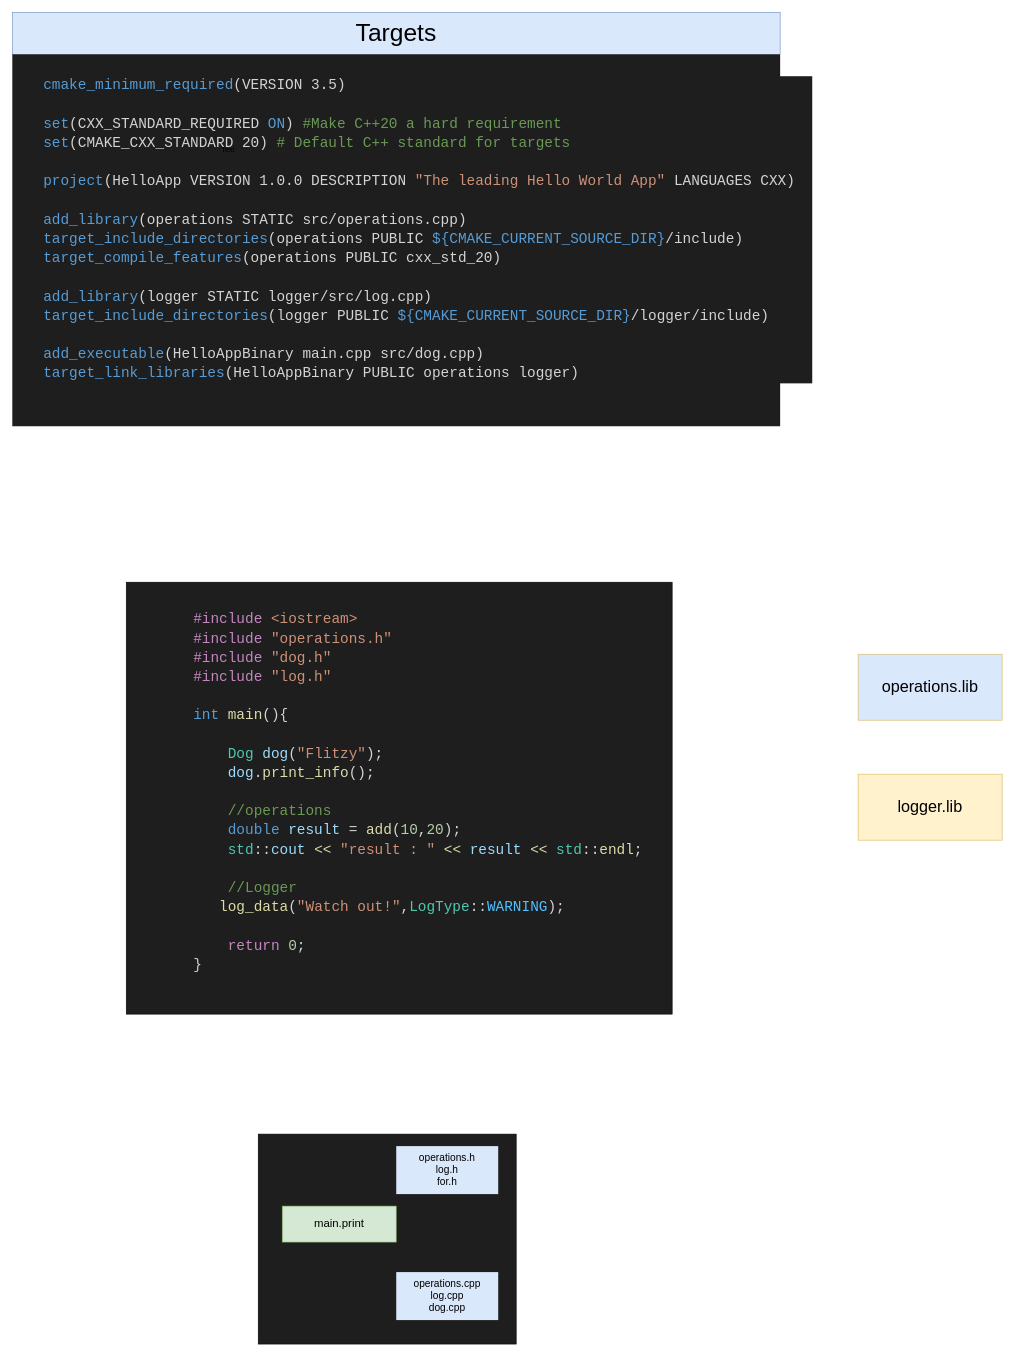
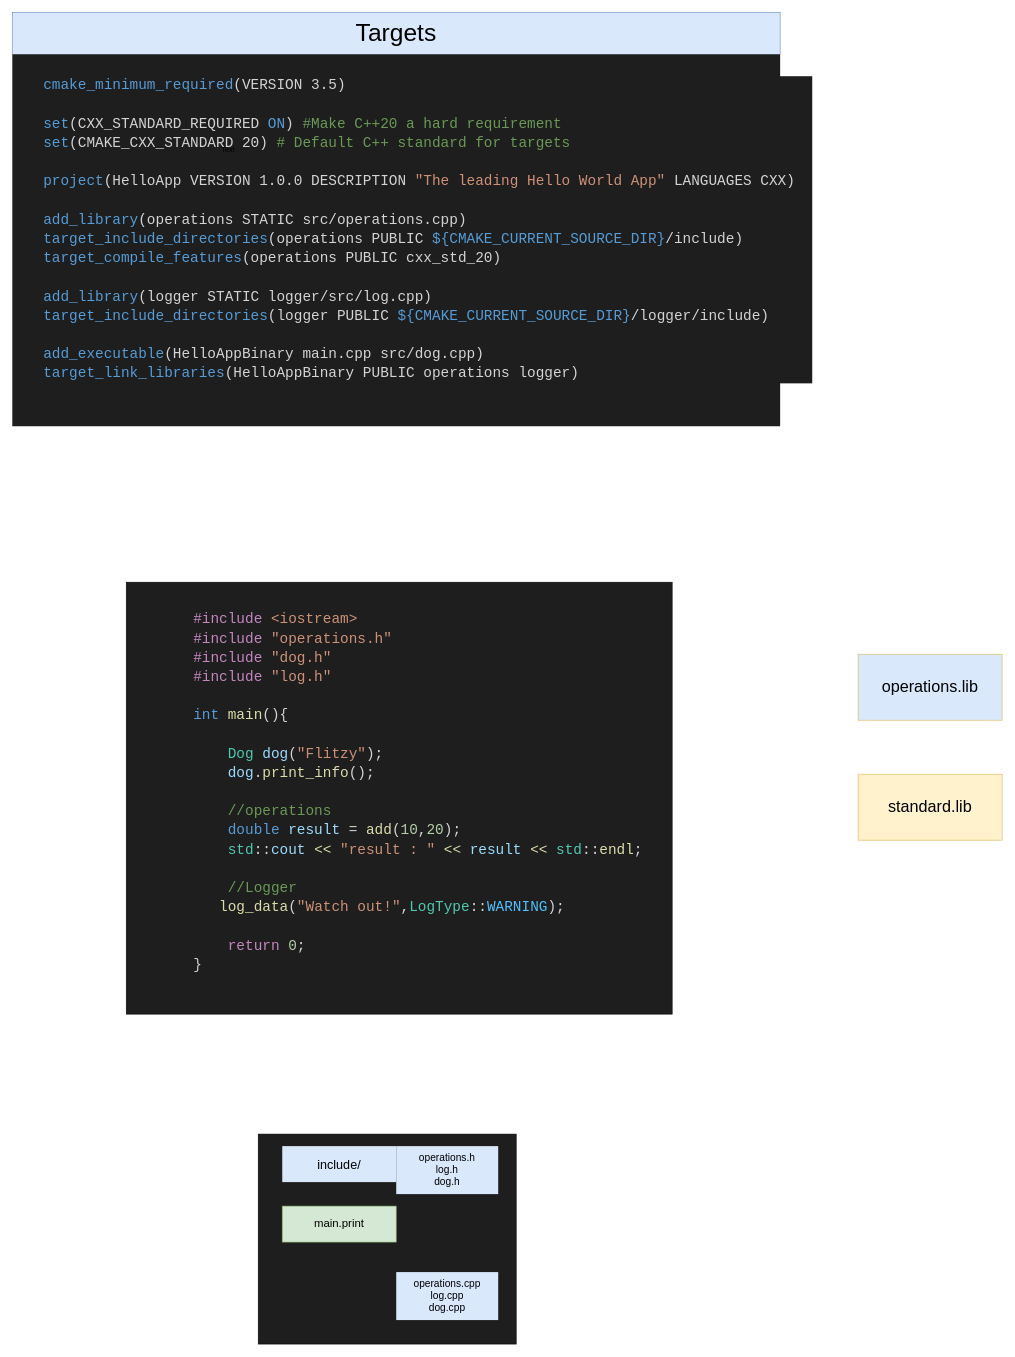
(930, 807) -> (930, 807)
none -> (339, 1164)
(447, 1182) -> (447, 1182)
